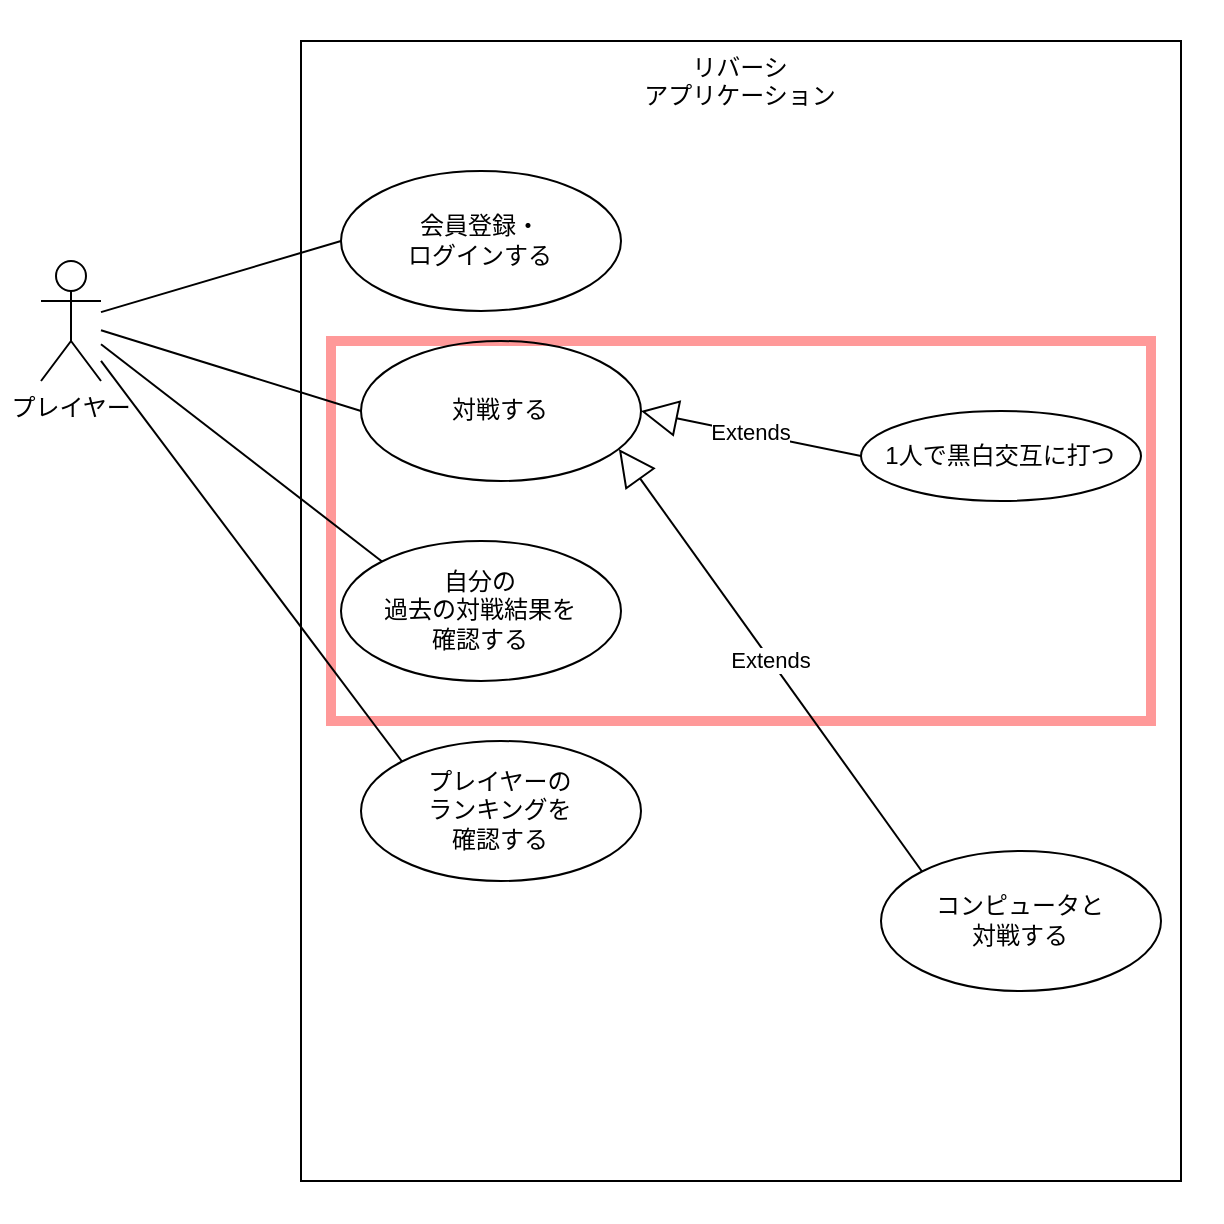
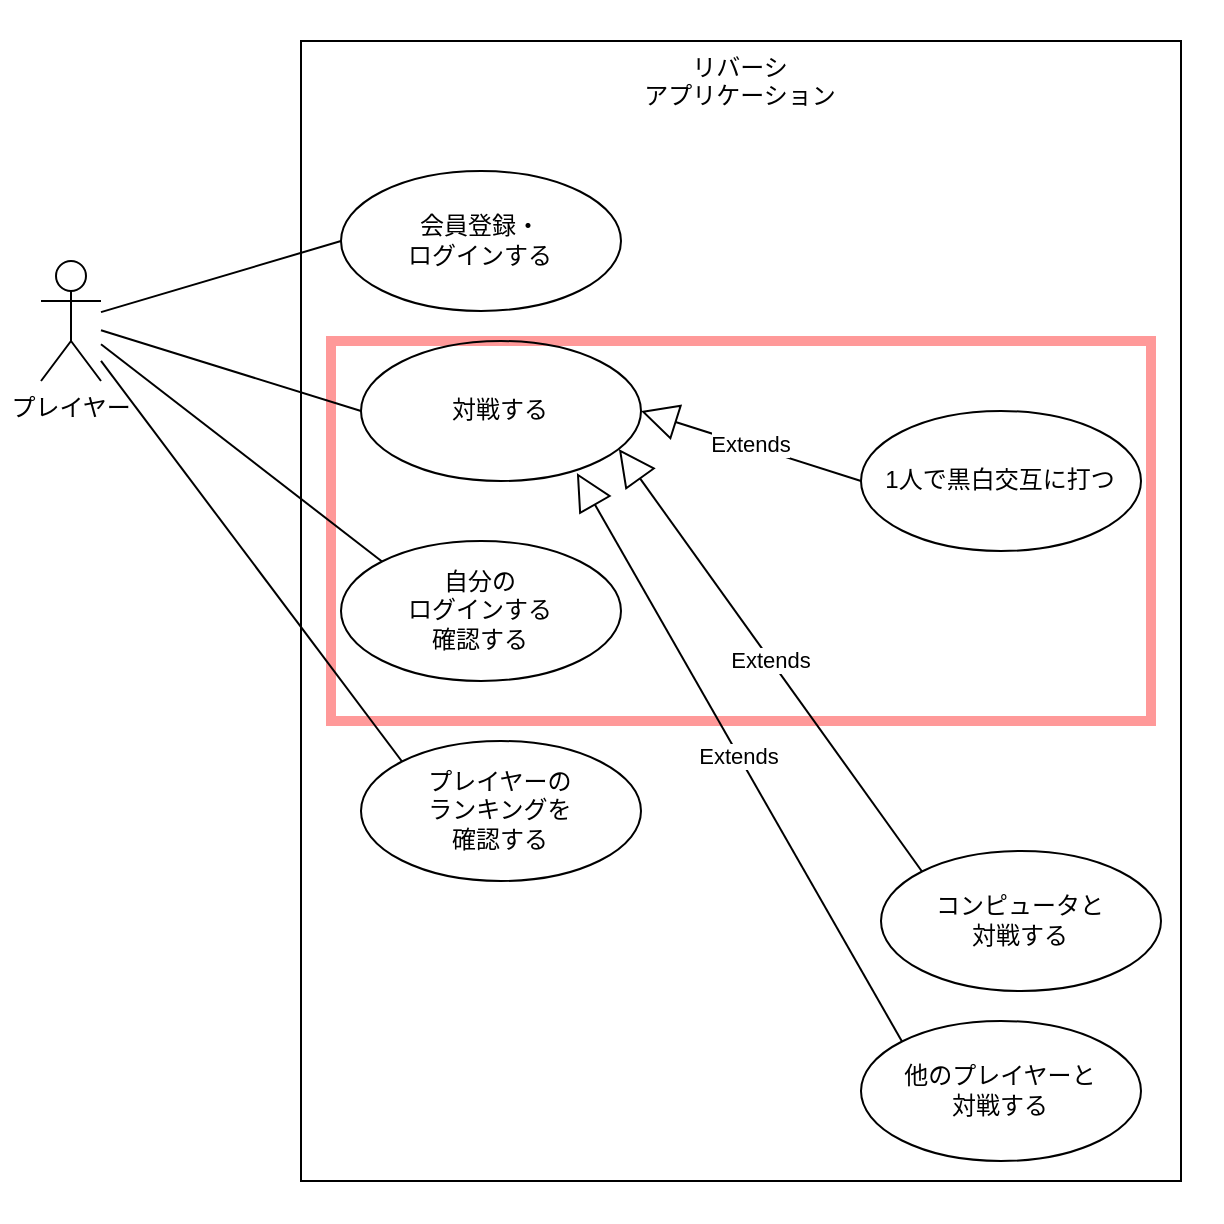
(1001, 456) -> (1001, 481)
(481, 611) -> (481, 611)
none -> (748, 773)
none -> (1001, 1091)
